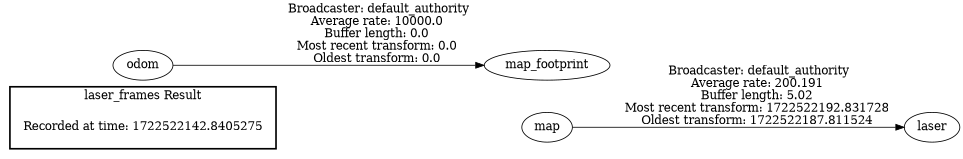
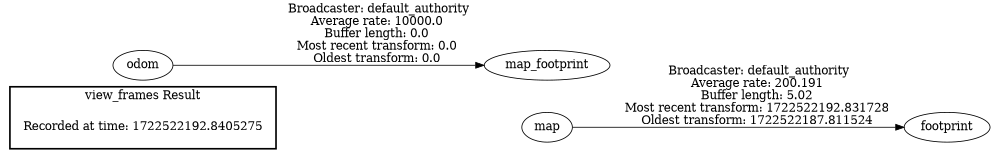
(143, 96) -> (143, 96)
(143, 127) -> (143, 127)
(932, 127) -> (947, 127)
